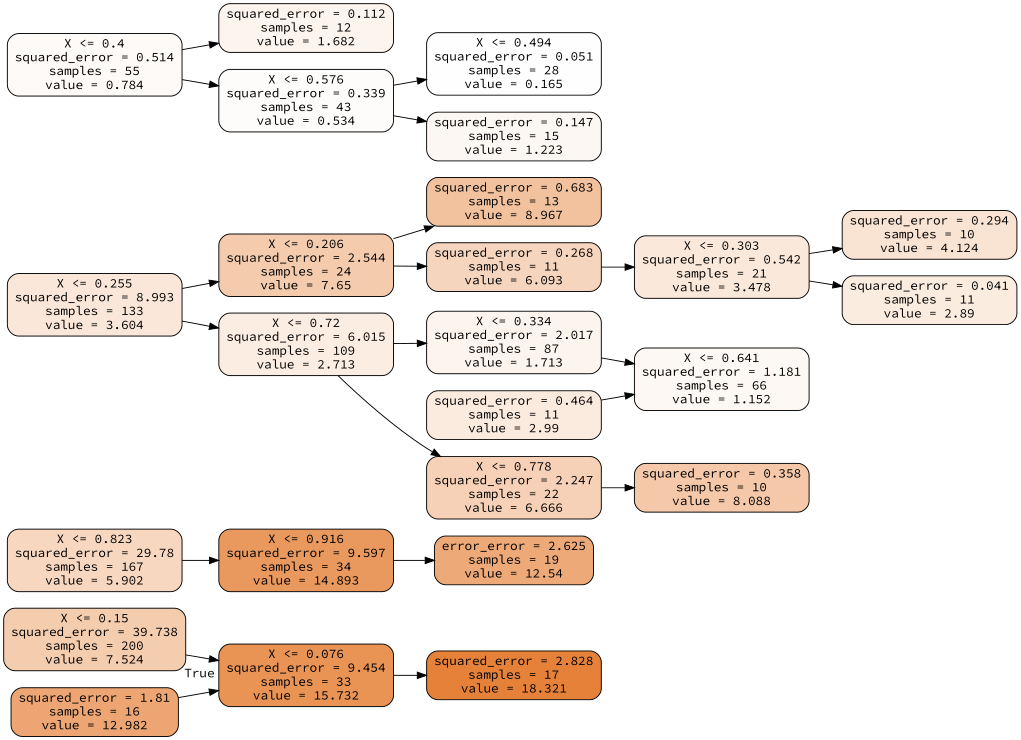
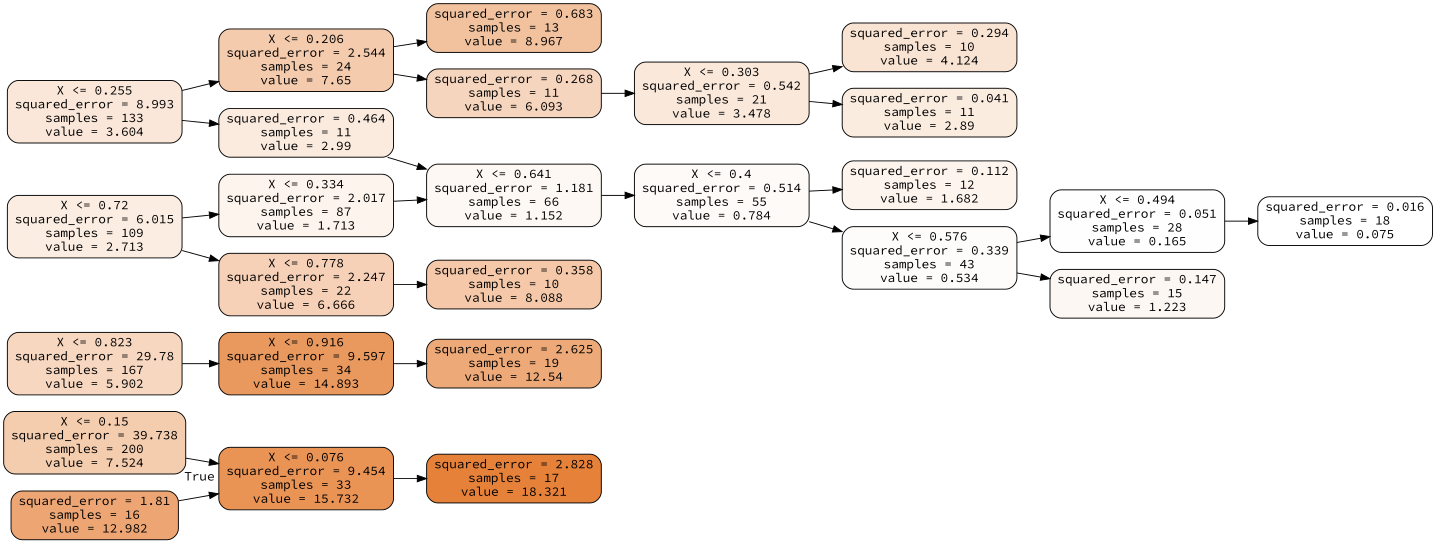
none -> (613, 195)
none -> (1345, 221)
(196, 324) -> (196, 122)
(514, 560) -> (514, 364)
